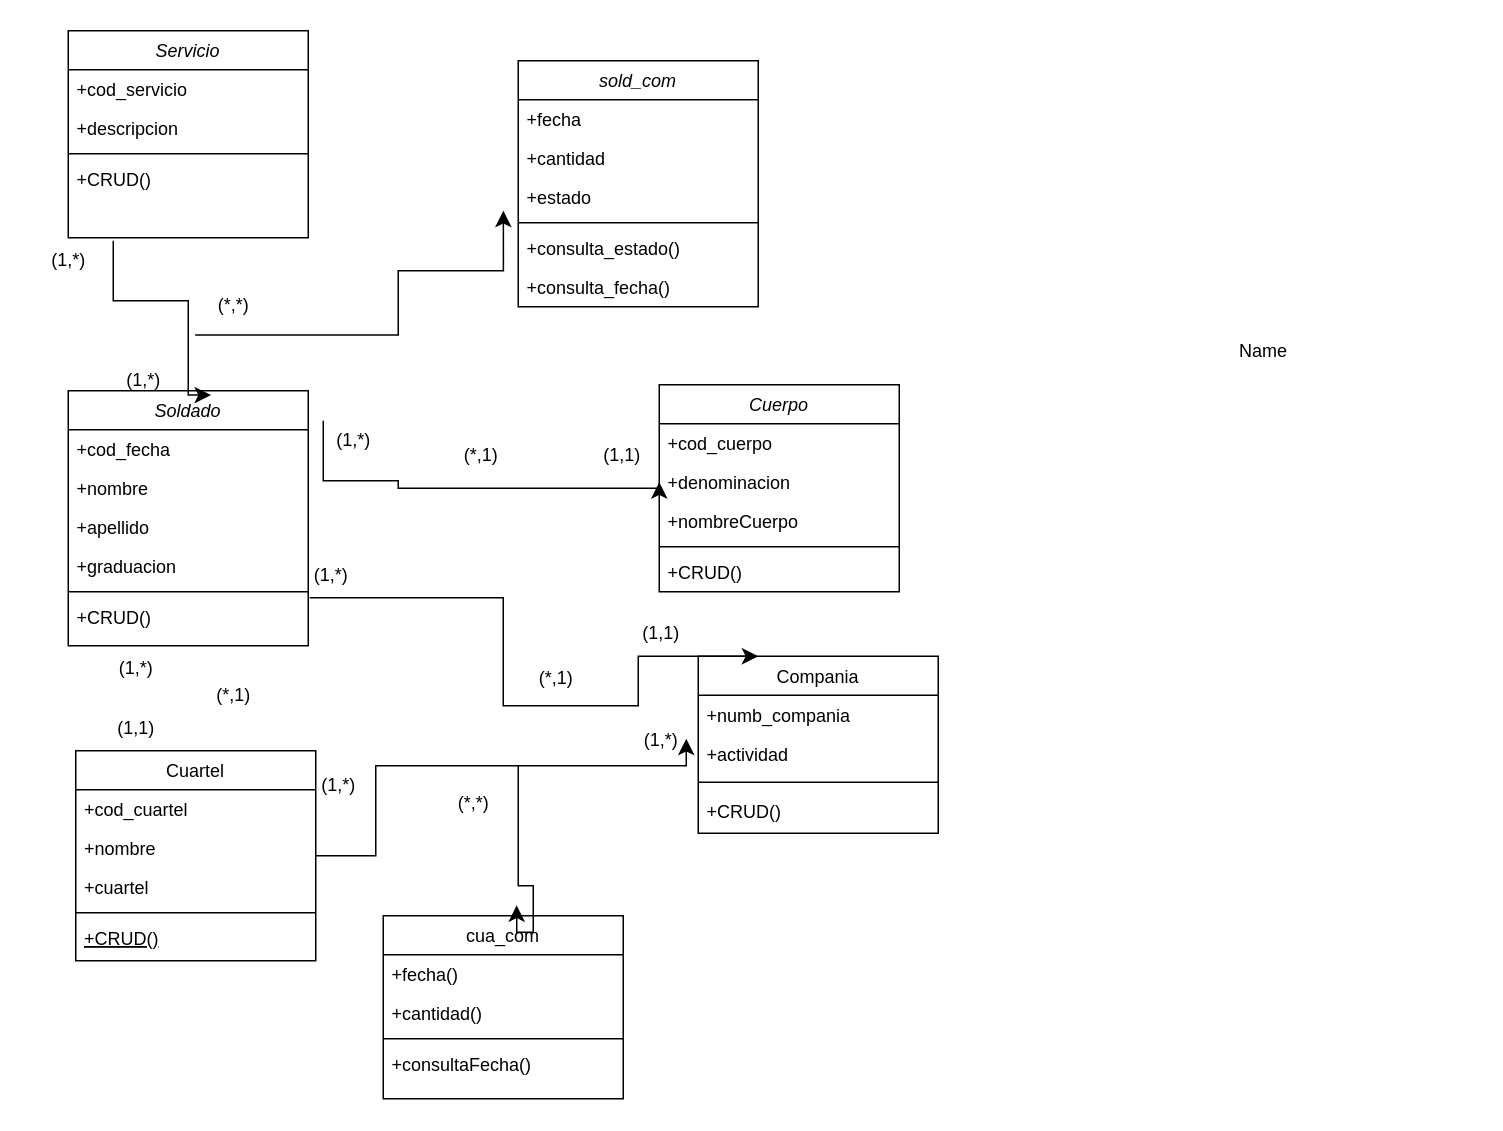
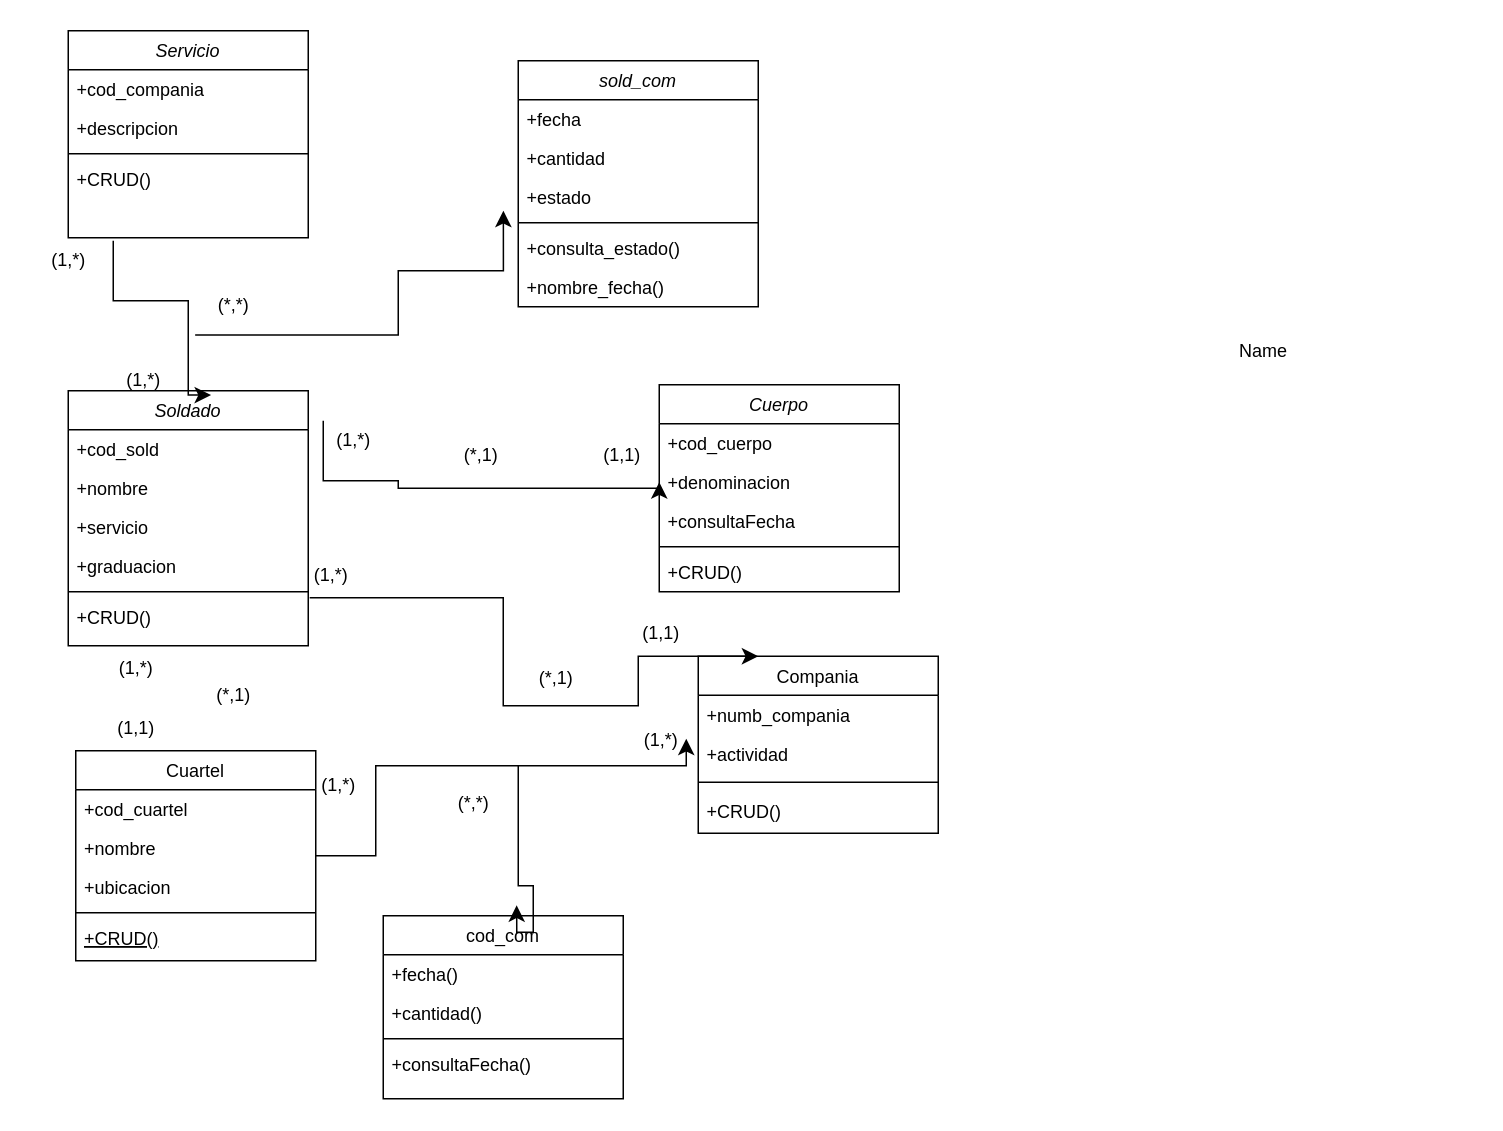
(137, 90) -> (140, 90)
(610, 288) -> (602, 288)
(127, 450) -> (120, 450)
(733, 522) -> (736, 522)
(115, 528) -> (117, 528)
(122, 888) -> (130, 888)
(503, 936) -> (503, 936)
